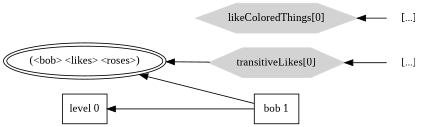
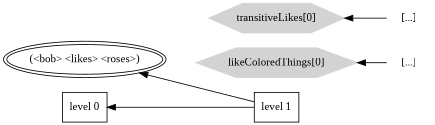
(192, 62) -> none
(277, 109) -> (277, 107)
